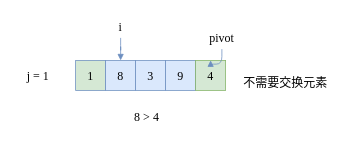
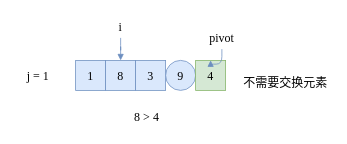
(90, 75) -> (90, 75)
(180, 75) -> (180, 75)
